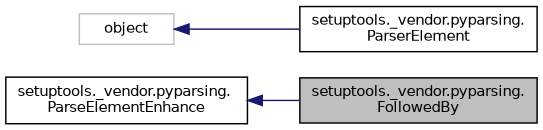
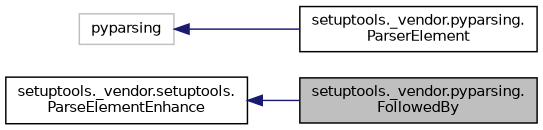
(127, 29) -> (127, 29)
(127, 100) -> (127, 100)
